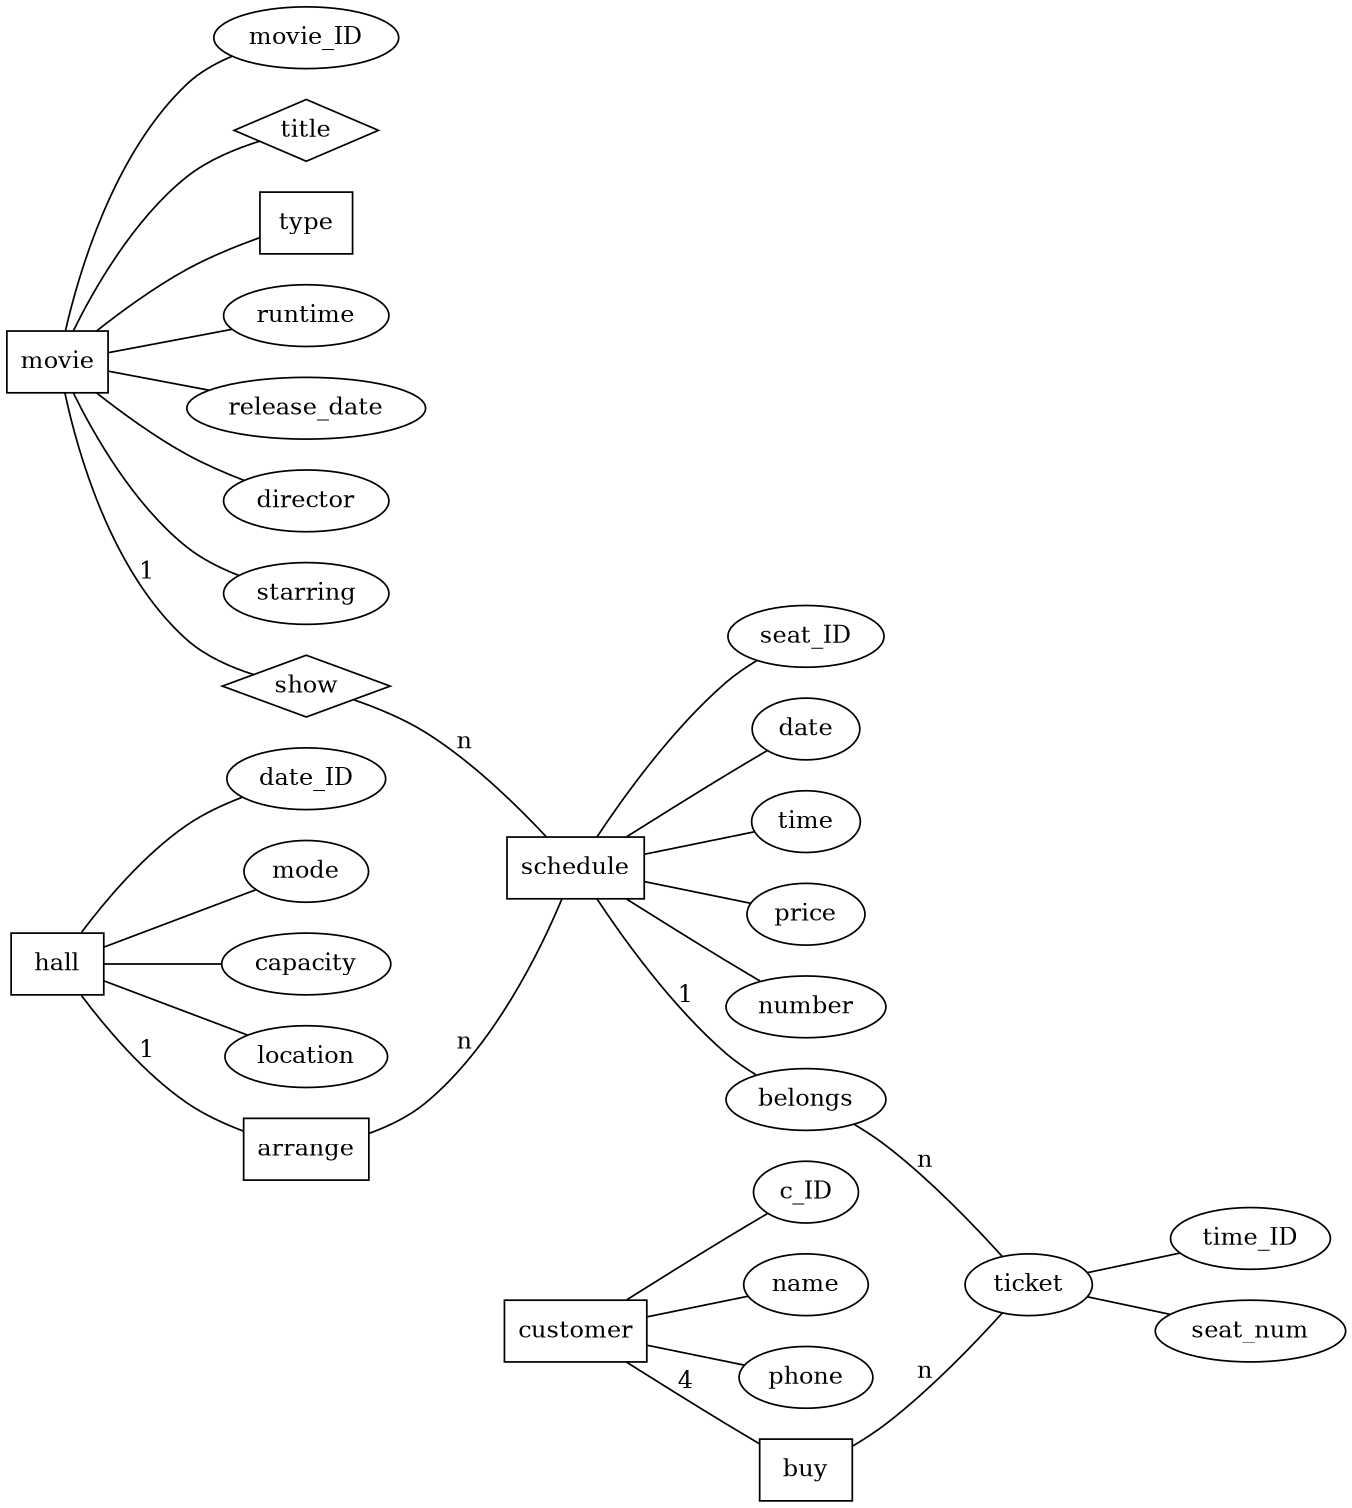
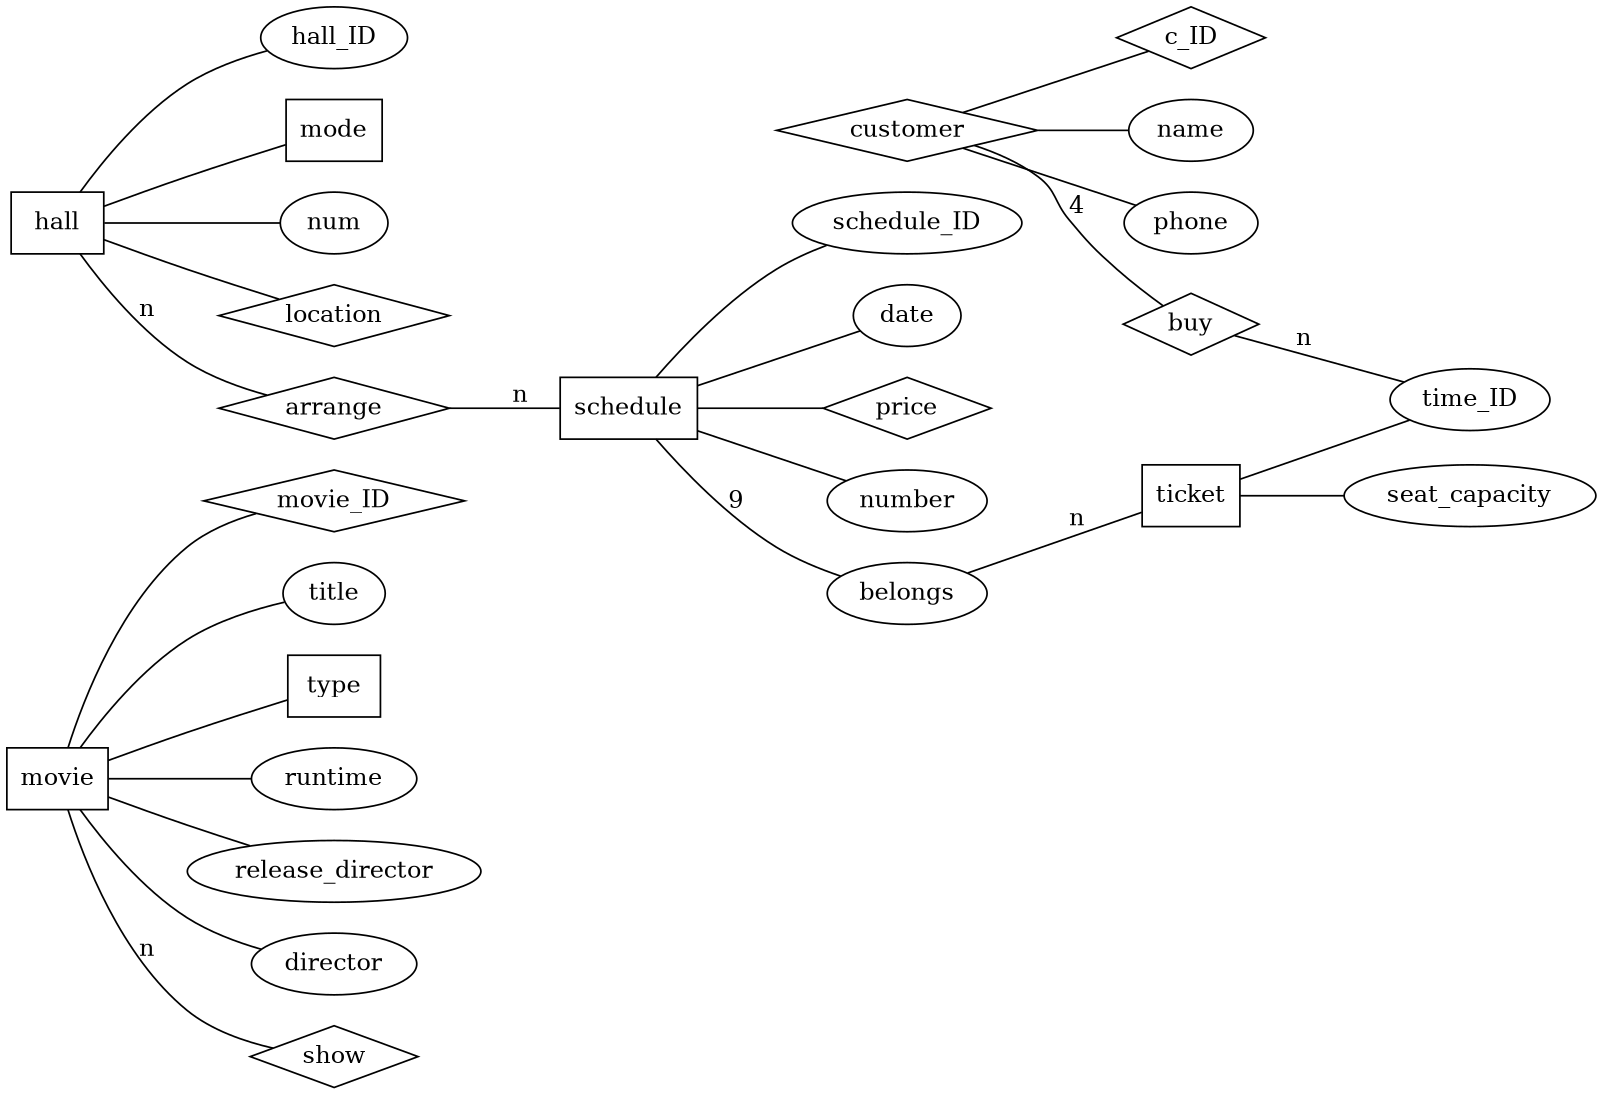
(306, 38) -> (334, 501)
(306, 130) -> (334, 593)
(306, 408) -> (334, 871)
(148, 572) -> (148, 949)
(306, 593) -> none
(806, 636) -> (907, 223)
(459, 756) -> none
(306, 779) -> (334, 38)
(806, 822) -> none
(306, 871) -> (334, 130)
(806, 914) -> (907, 408)
(306, 964) -> (334, 223)
(686, 996) -> (737, 502)
(148, 1051) -> (148, 310)
(306, 1057) -> (334, 316)
(306, 1149) -> (334, 408)
(806, 1192) -> (1191, 38)
(1029, 1285) -> (1191, 496)
(576, 1331) -> (907, 130)
(1250, 1331) -> (1470, 496)
(932, 1384) -> (1319, 359)
(806, 1470) -> (1191, 324)
